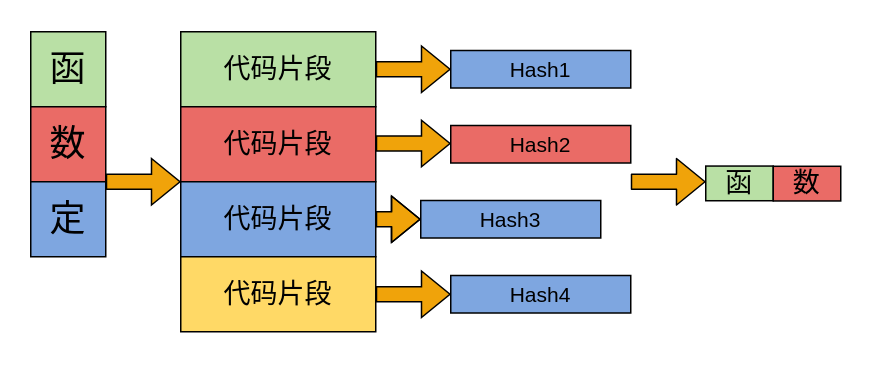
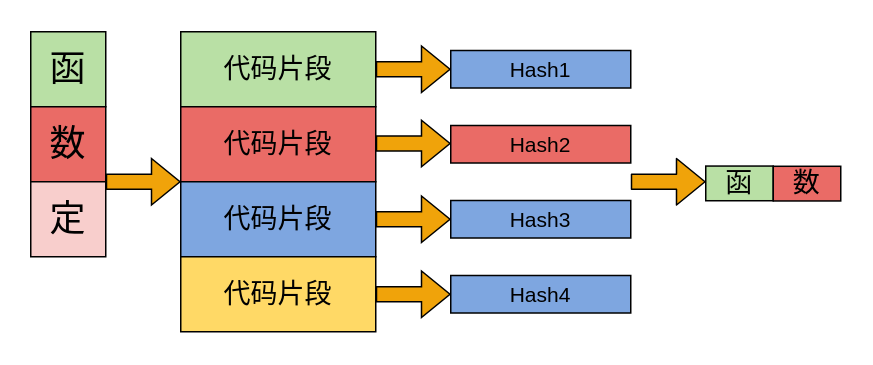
(68, 219) -> (68, 219)
(511, 219) -> (541, 219)
